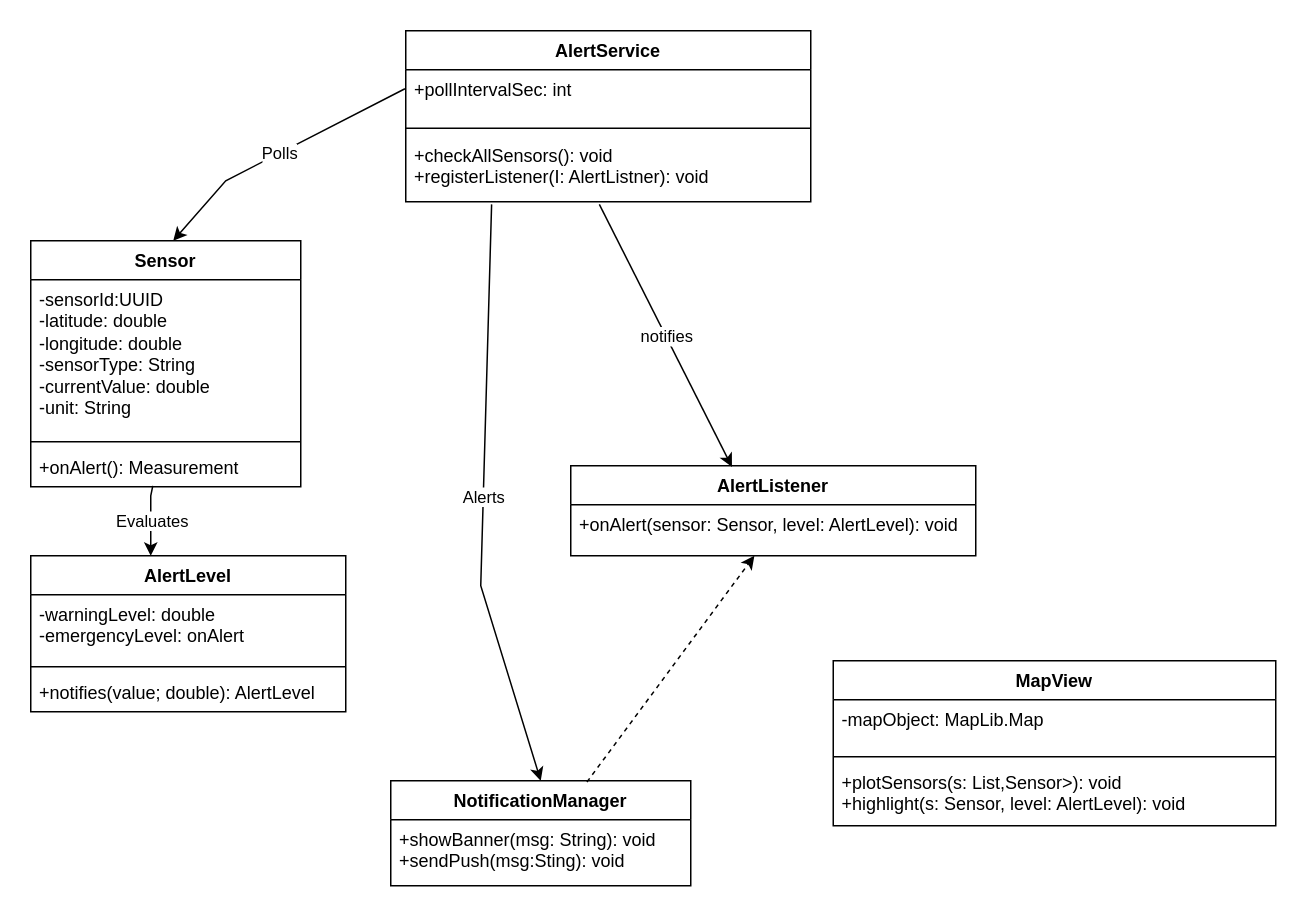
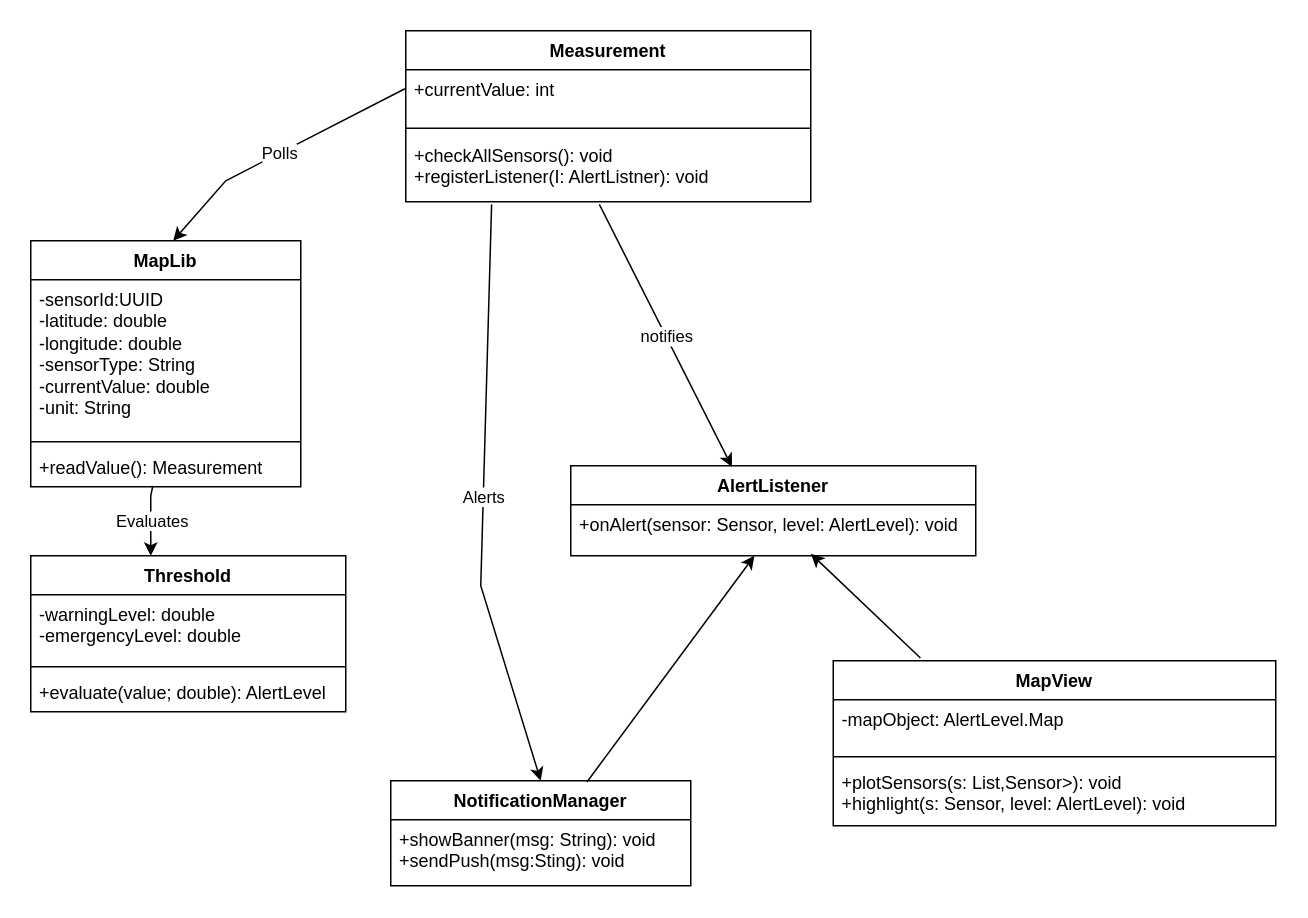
(608, 52) -> (608, 52)
(507, 91) -> (496, 91)
(166, 262) -> (166, 262)
(149, 469) -> (159, 469)
(188, 577) -> (188, 577)
none -> (869, 610)
(151, 627) -> (146, 627)
(669, 672) -> (669, 672)
(190, 705) -> (190, 705)
(944, 721) -> (962, 721)
